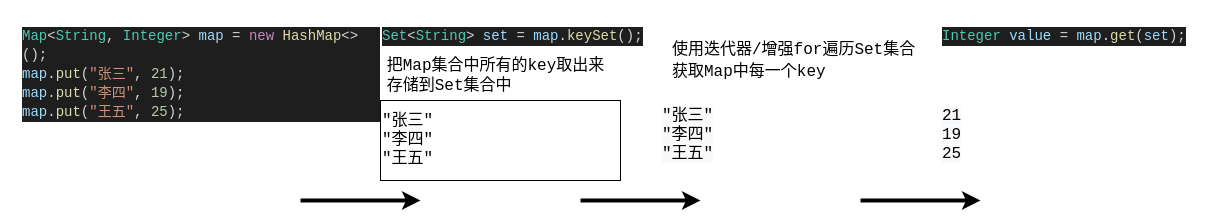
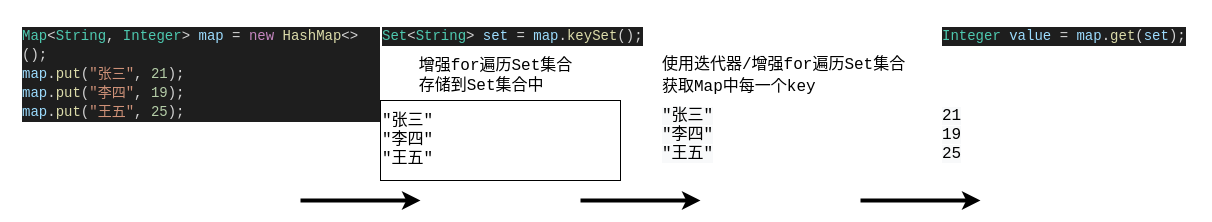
(801, 61) -> (791, 76)
(496, 76) -> (496, 76)
